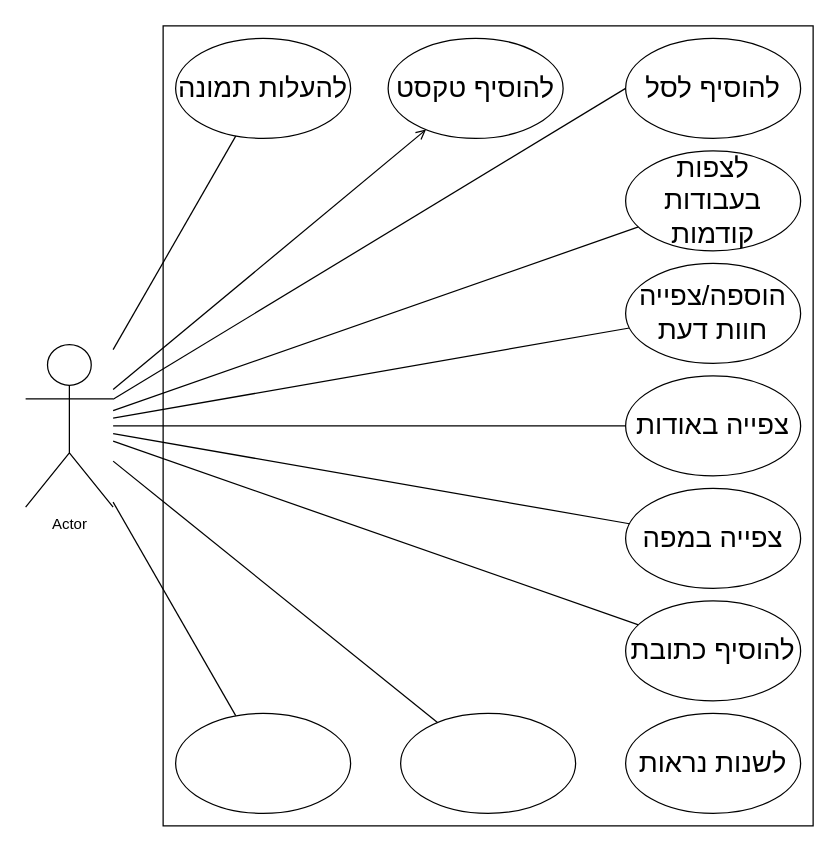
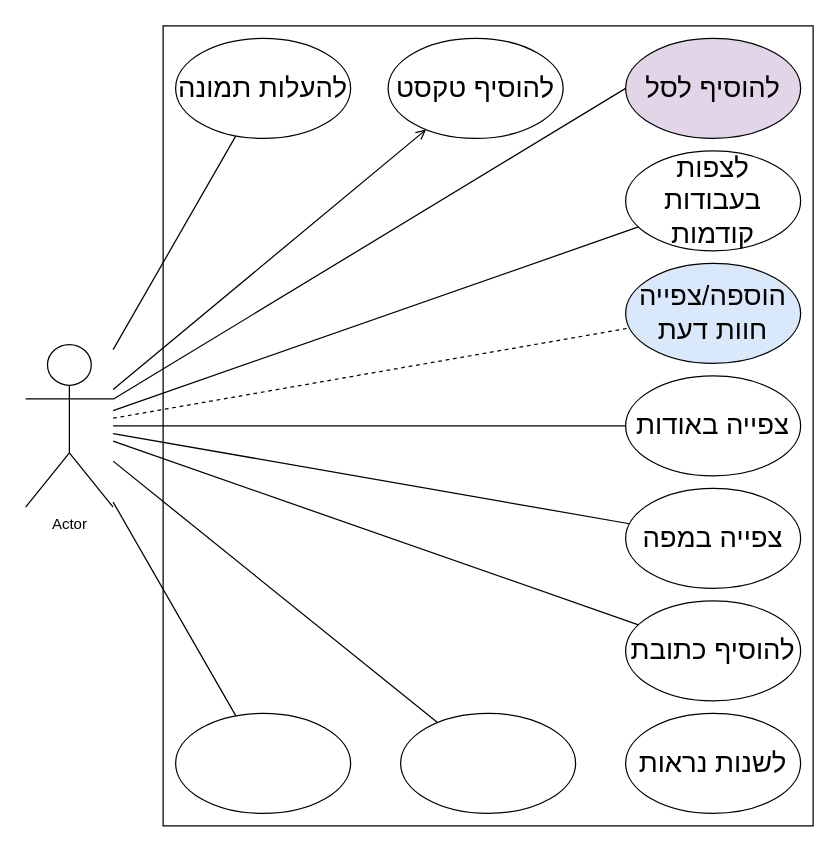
(713, 88) -> (713, 88)
(713, 313) -> (713, 313)
(372, 373) -> (372, 373)
